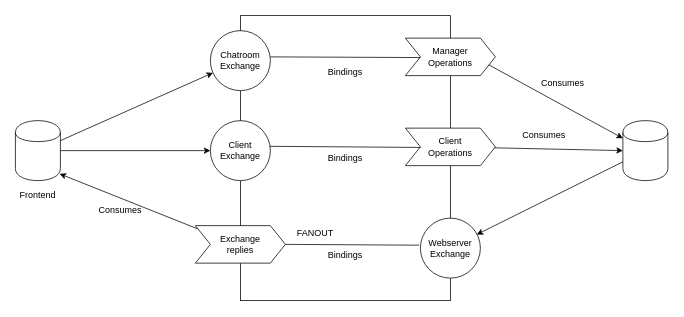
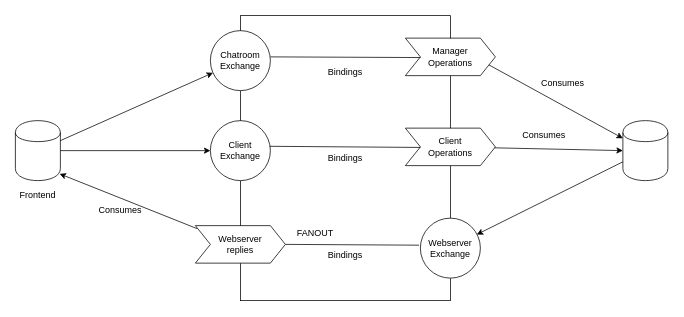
(240, 244) -> (240, 244)
